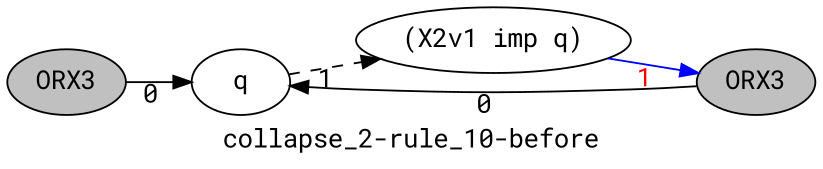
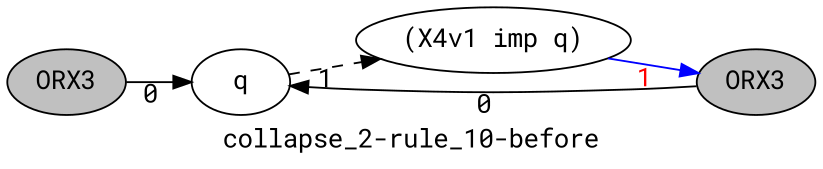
(493, 40) -> (493, 40)
